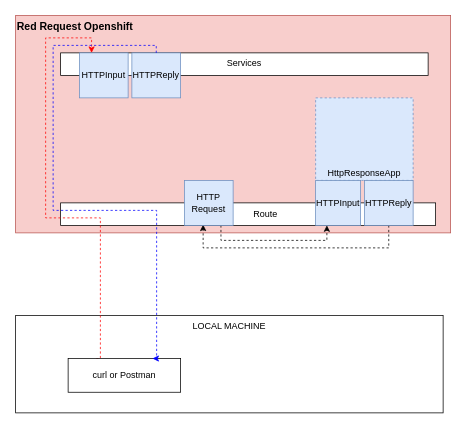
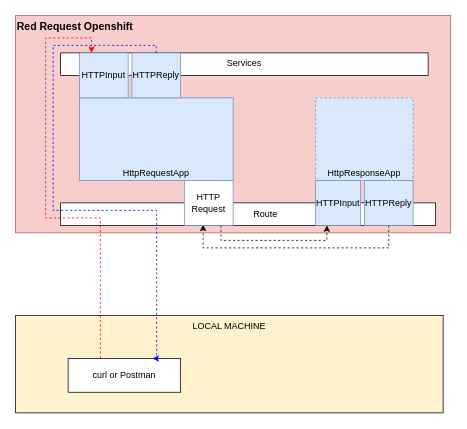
none -> (156, 139)
(209, 203) -> (209, 203)
(229, 364) -> (229, 364)
